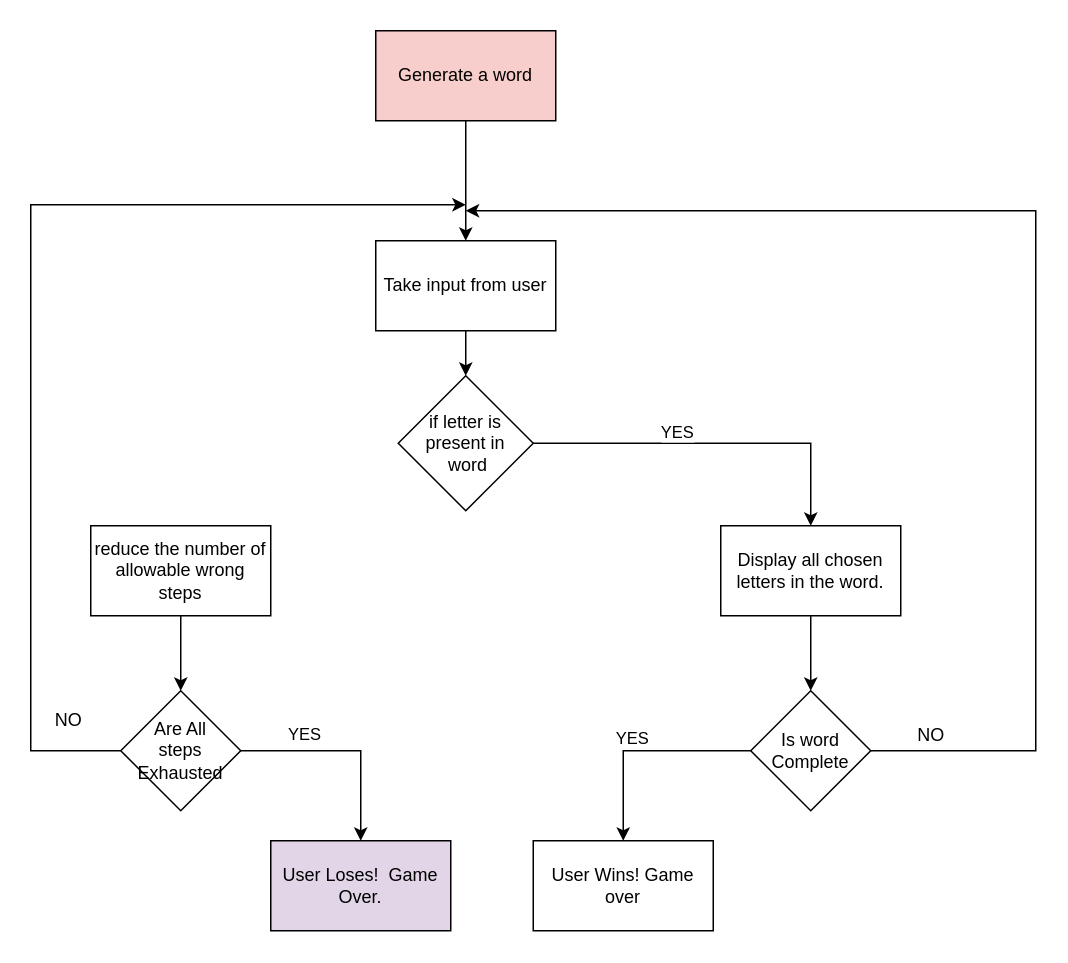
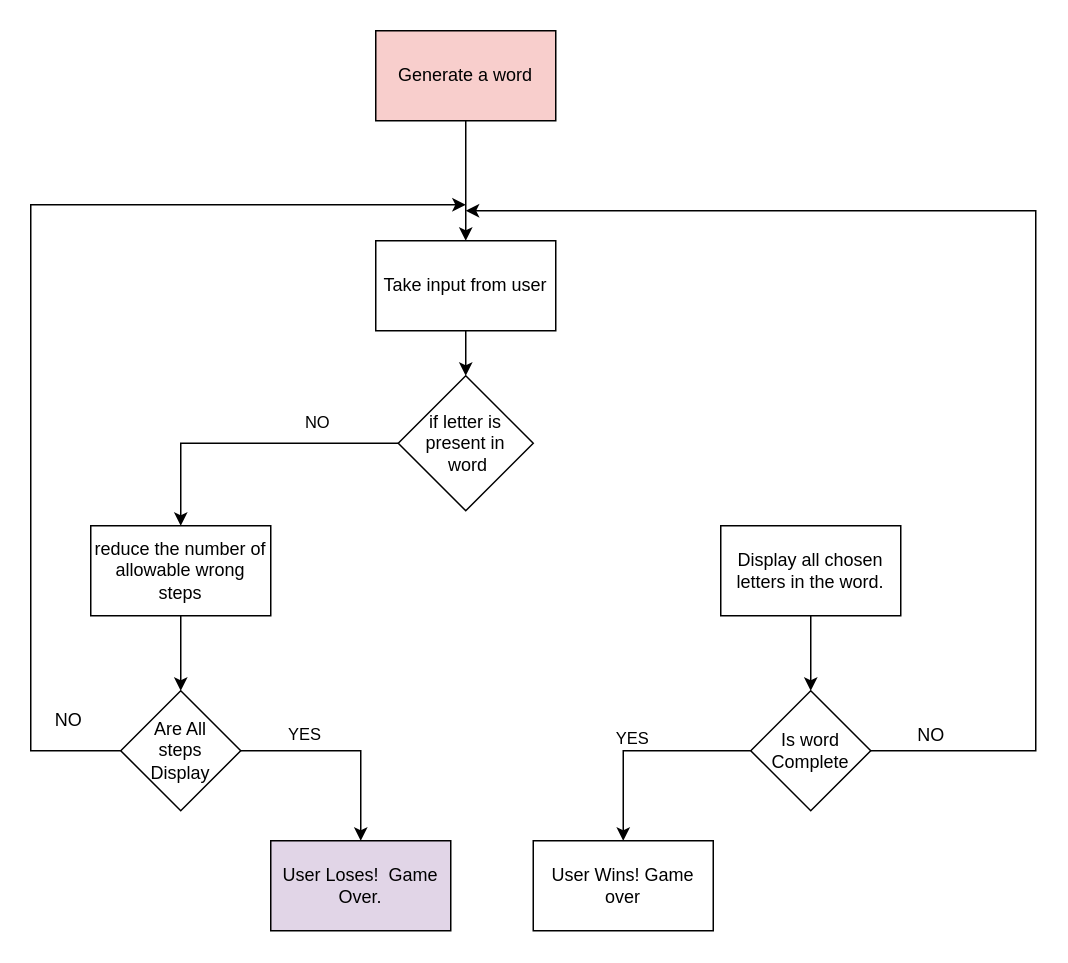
none -> (254, 443)
(708, 443) -> none
(181, 751) -> (181, 751)
